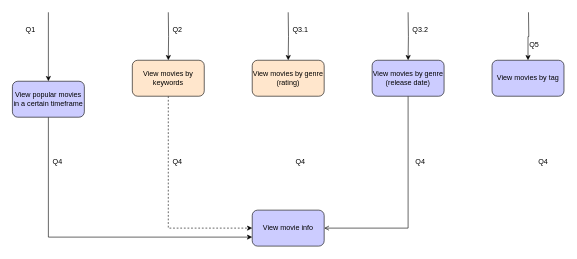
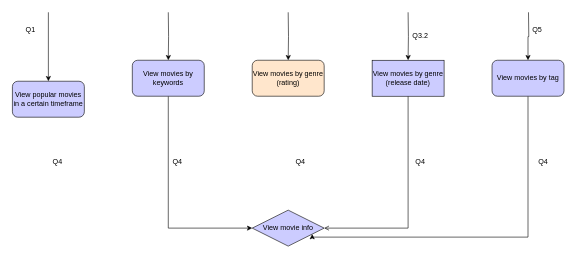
(177, 30) -> none
(300, 30) -> none
(420, 30) -> (420, 36)
(534, 45) -> (537, 30)
(168, 78) -> (168, 78)
(408, 78) -> (408, 78)
(48, 178) -> none
(168, 202) -> (168, 202)
(288, 228) -> (288, 228)
none -> (313, 237)
